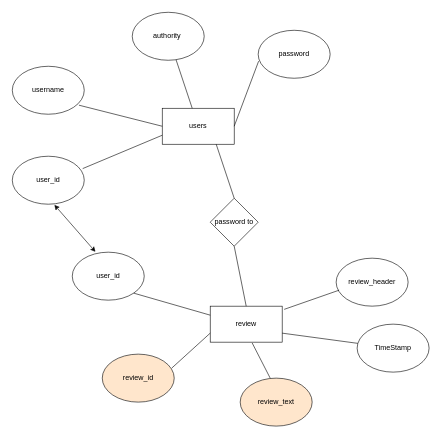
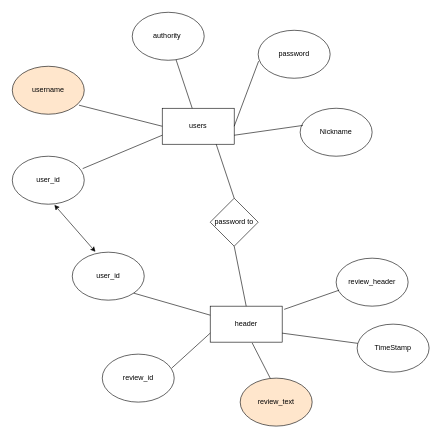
(48, 90) -> (48, 90)
none -> (269, 130)
none -> (336, 132)
(246, 324) -> (246, 324)
(138, 378) -> (138, 378)
